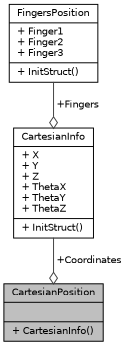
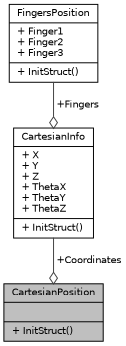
(53, 331) -> (43, 331)
